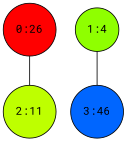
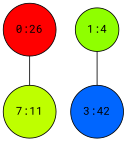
(30, 112) -> (30, 112)
(97, 112) -> (97, 112)
